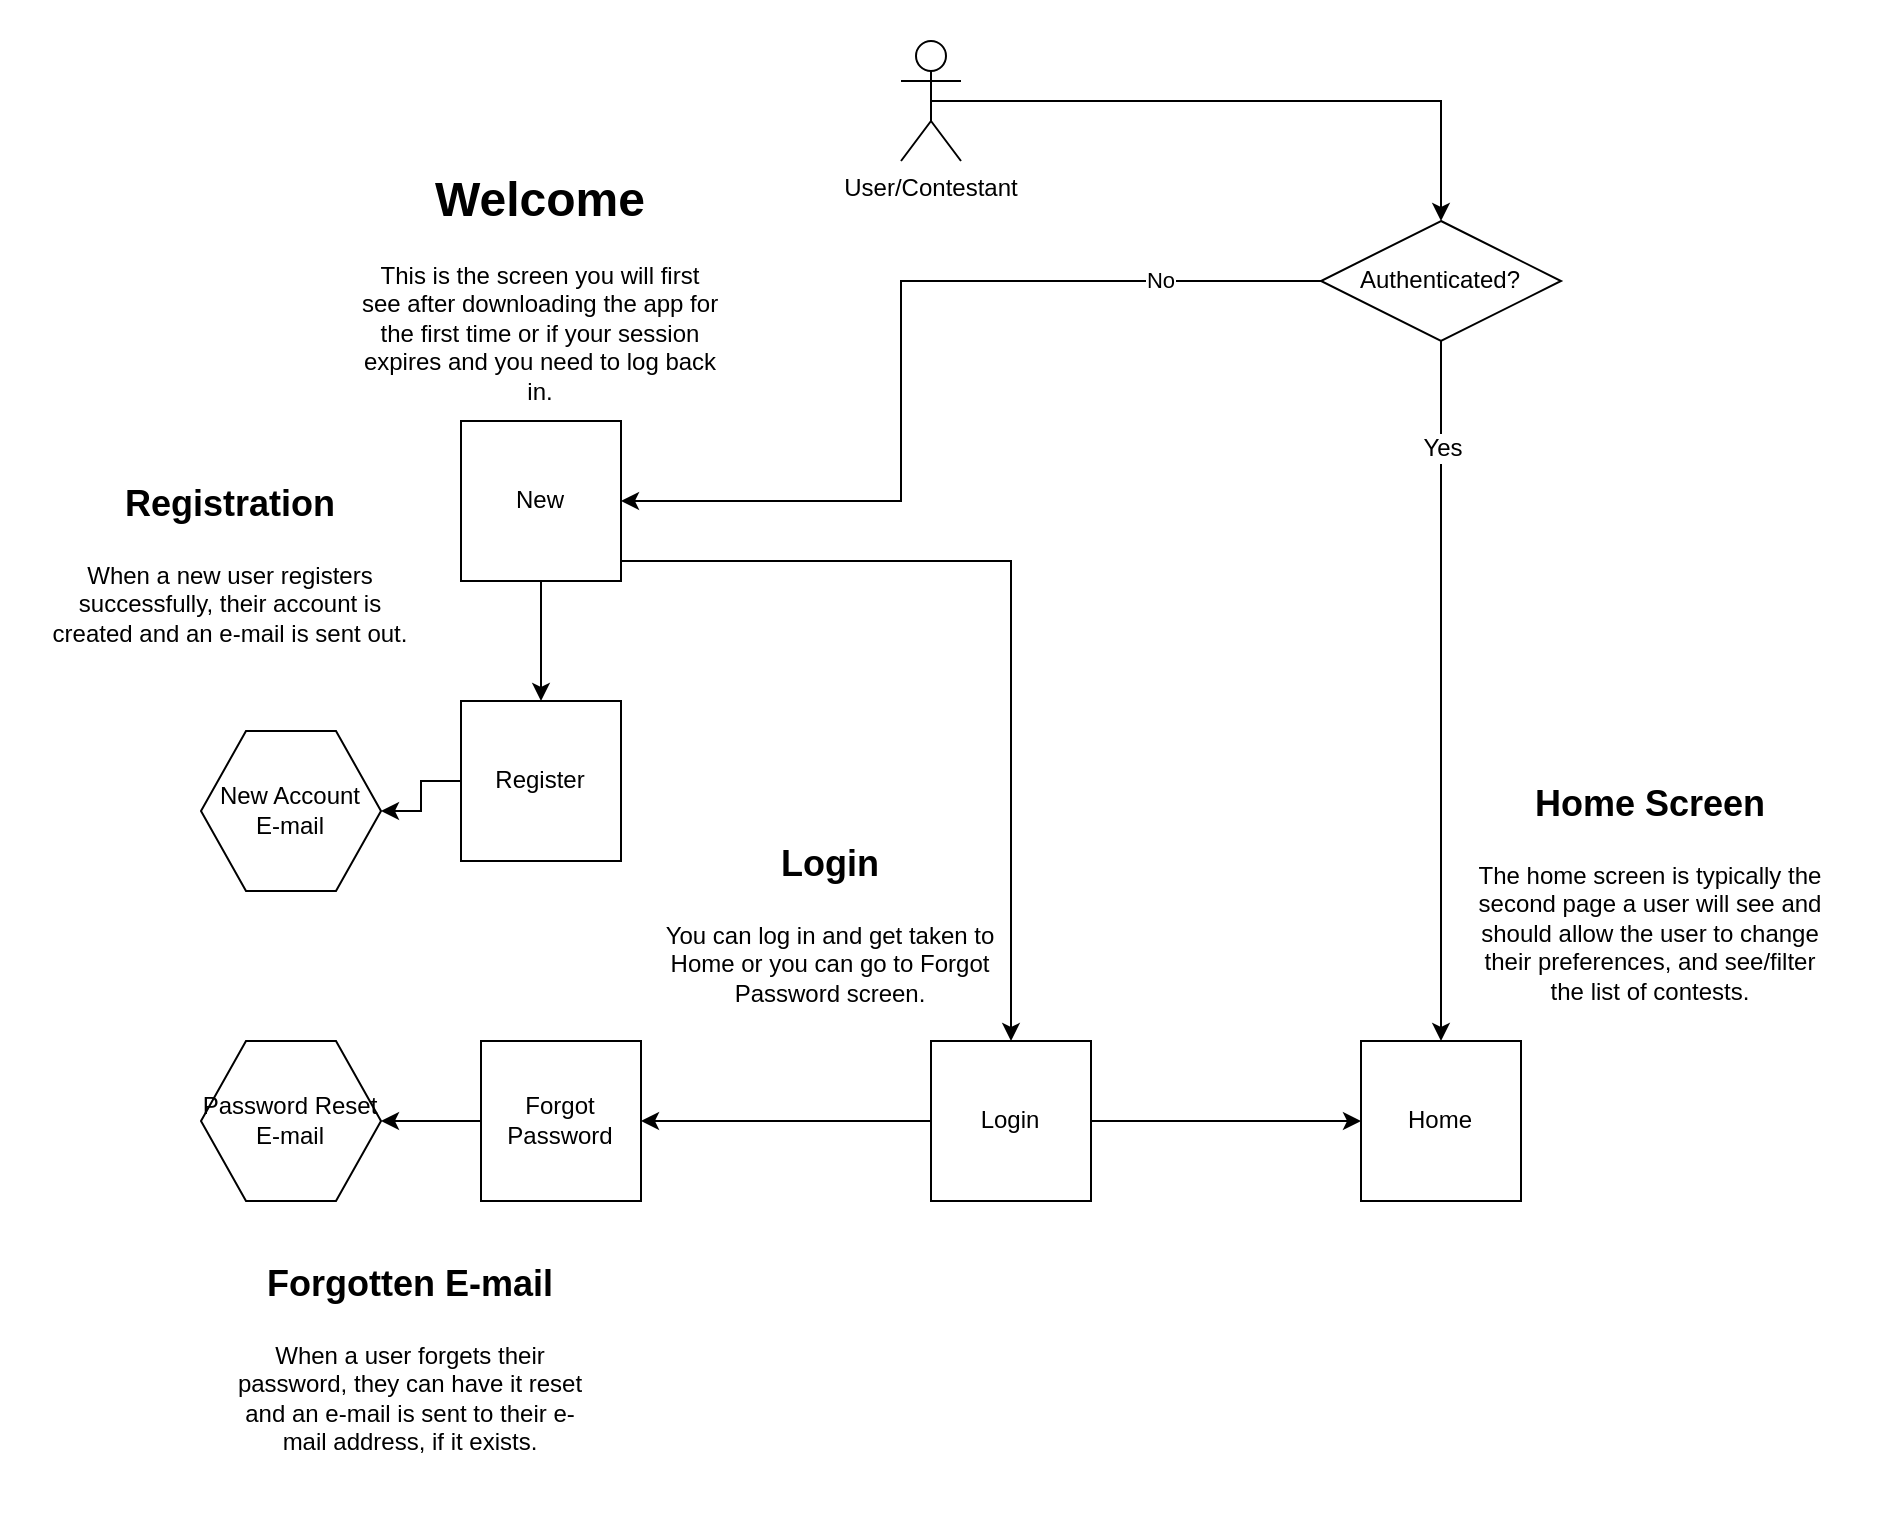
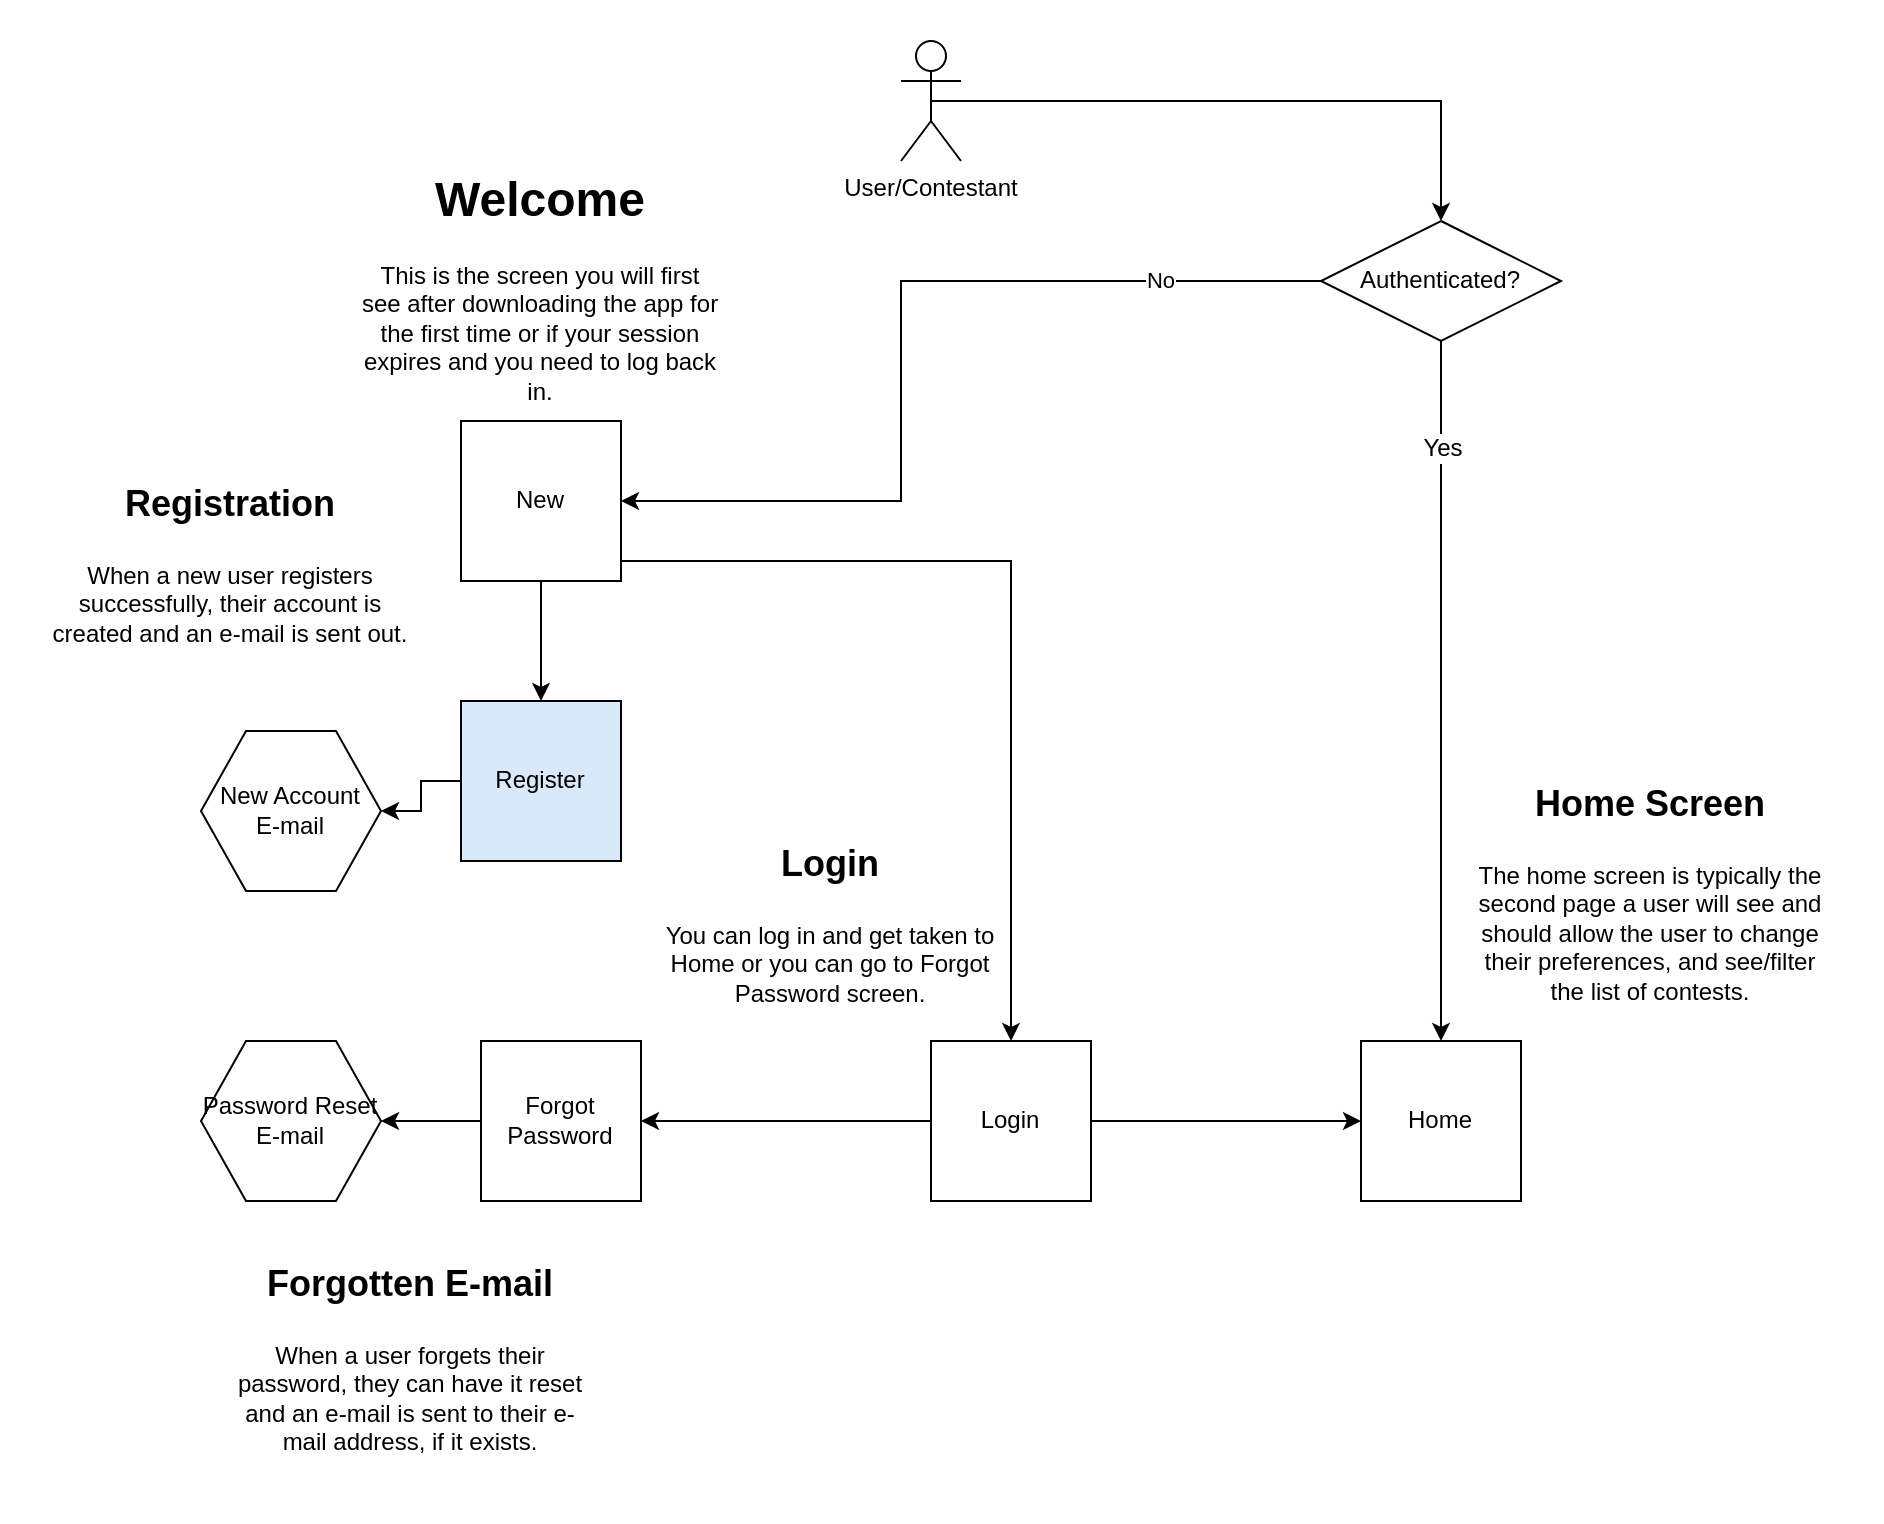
(541, 781) -> (541, 781)
